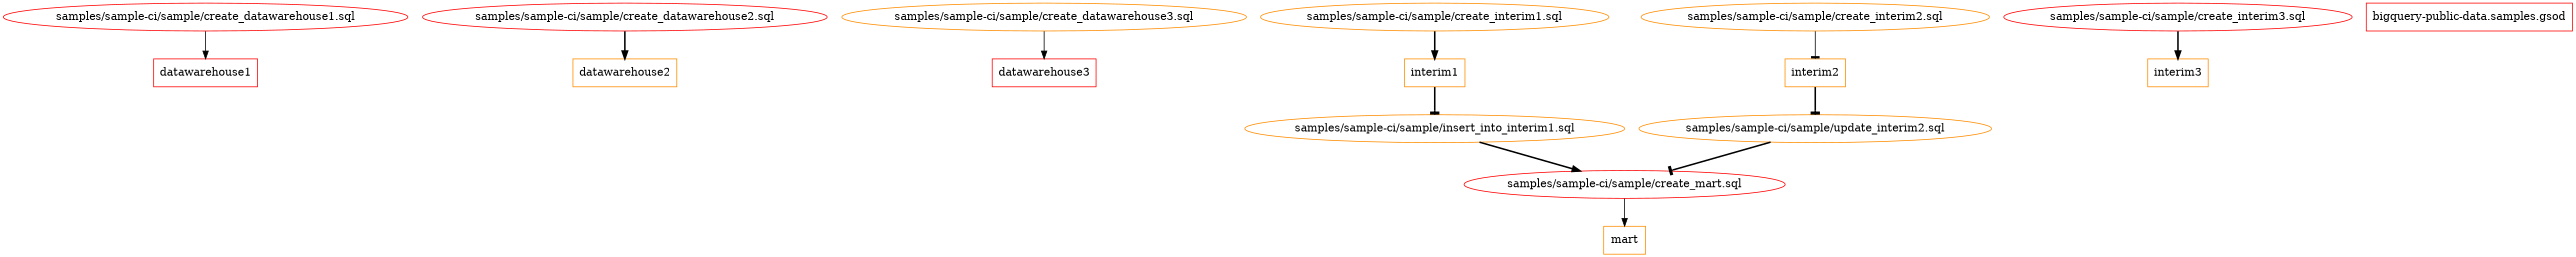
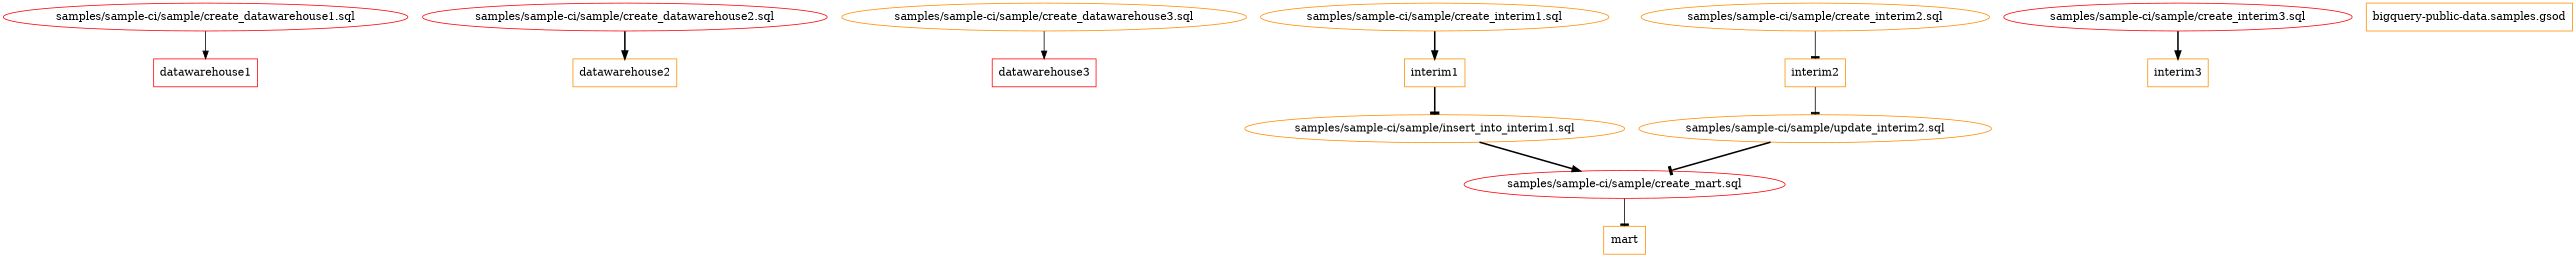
(2469, 17) -> (2469, 17)
(1815, 99) -> (1815, 99)
(1625, 209) -> (1625, 210)
